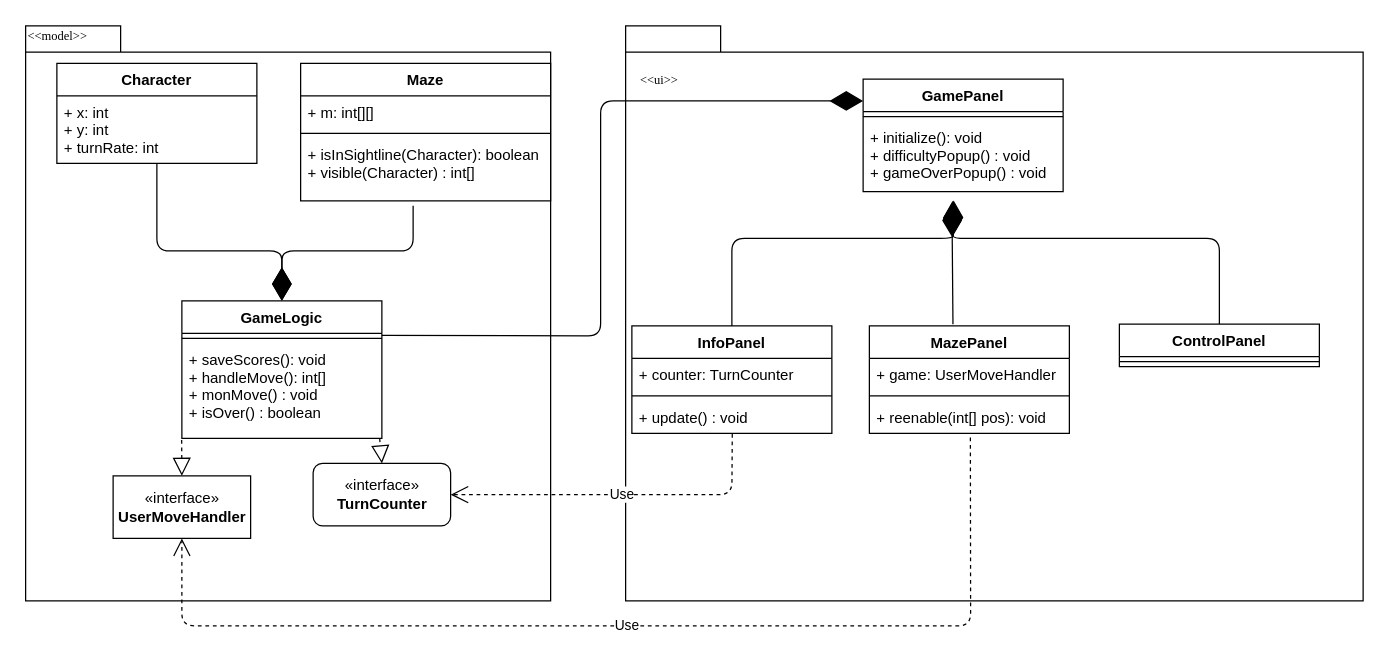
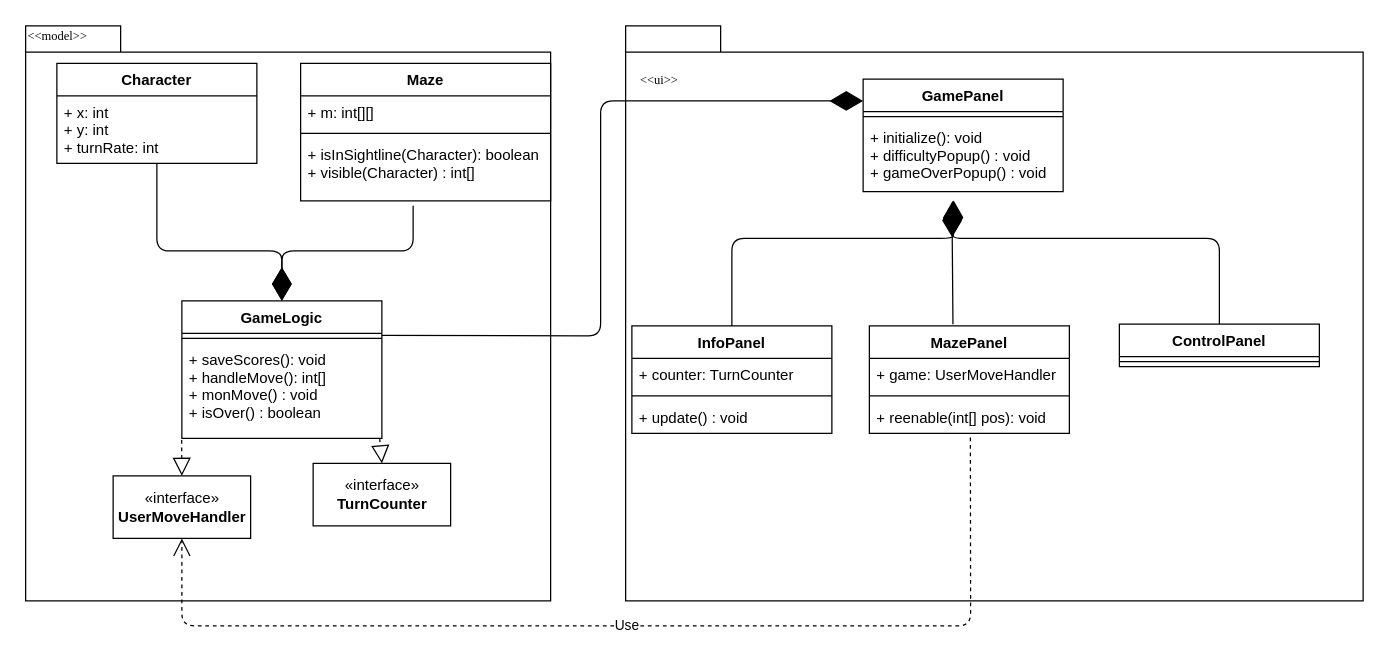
(382, 494) -> (382, 494)
(617, 494) -> none
